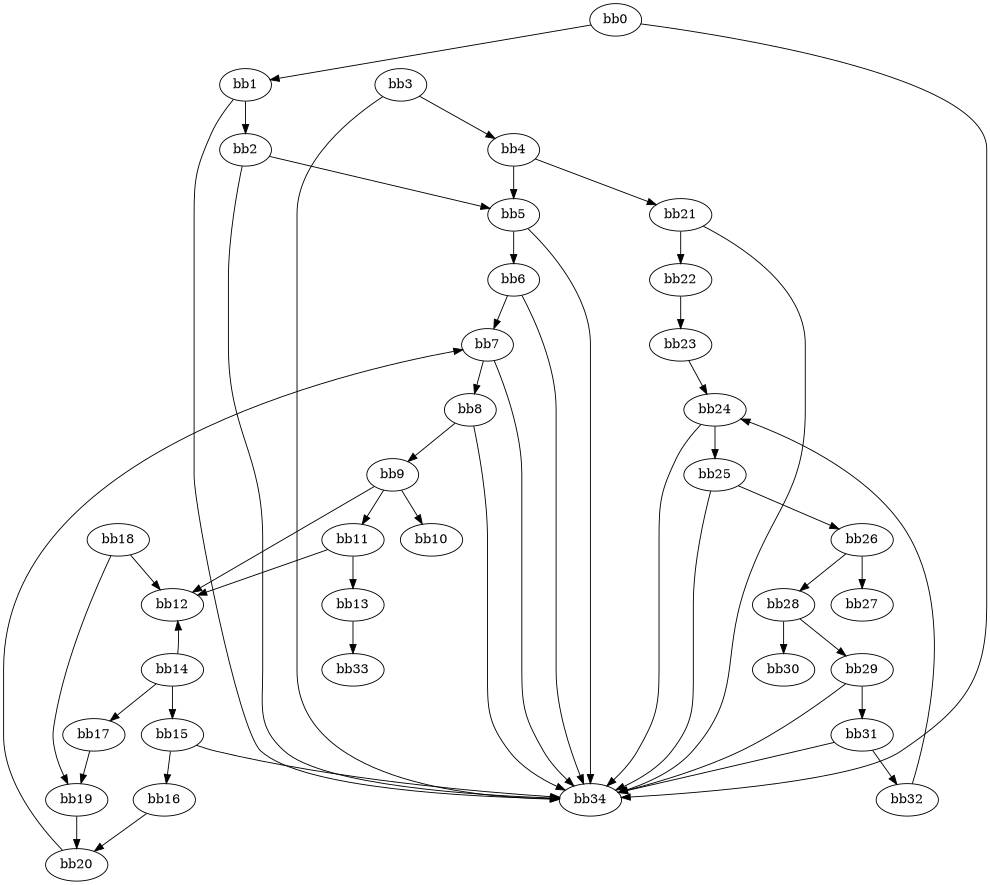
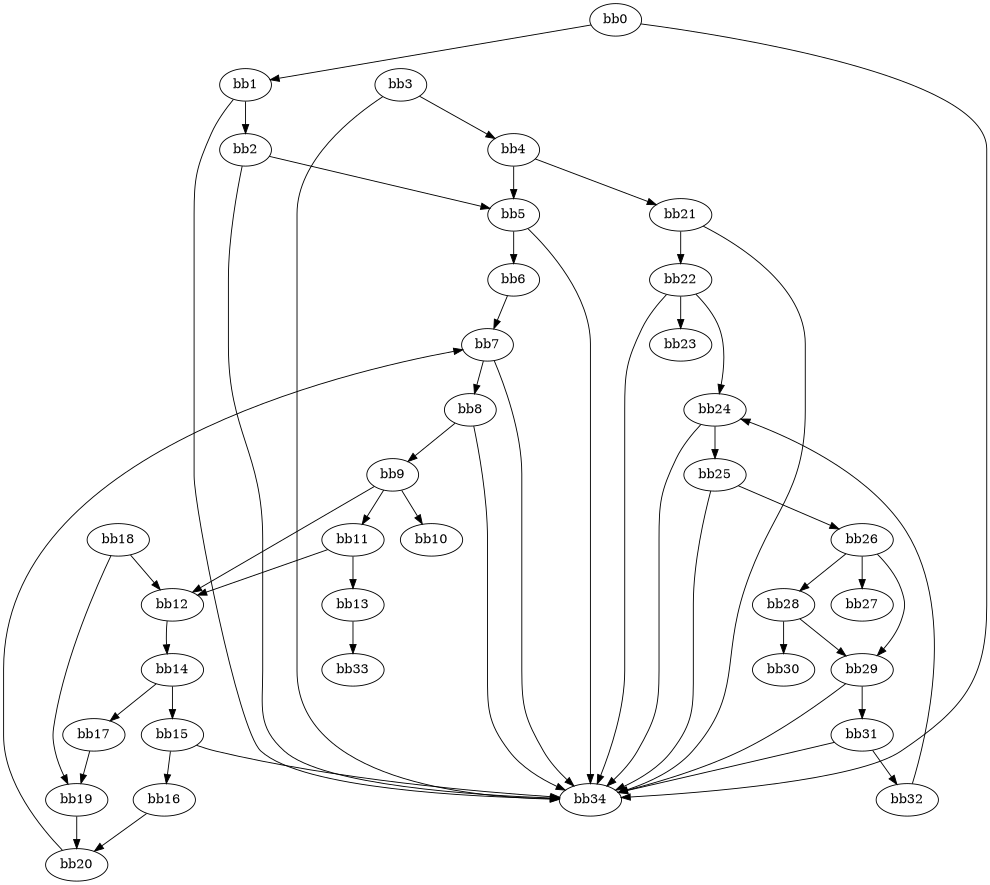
(696, 373) -> (722, 336)
(556, 534) -> (625, 531)
none -> (904, 600)
(178, 642) -> (166, 633)
